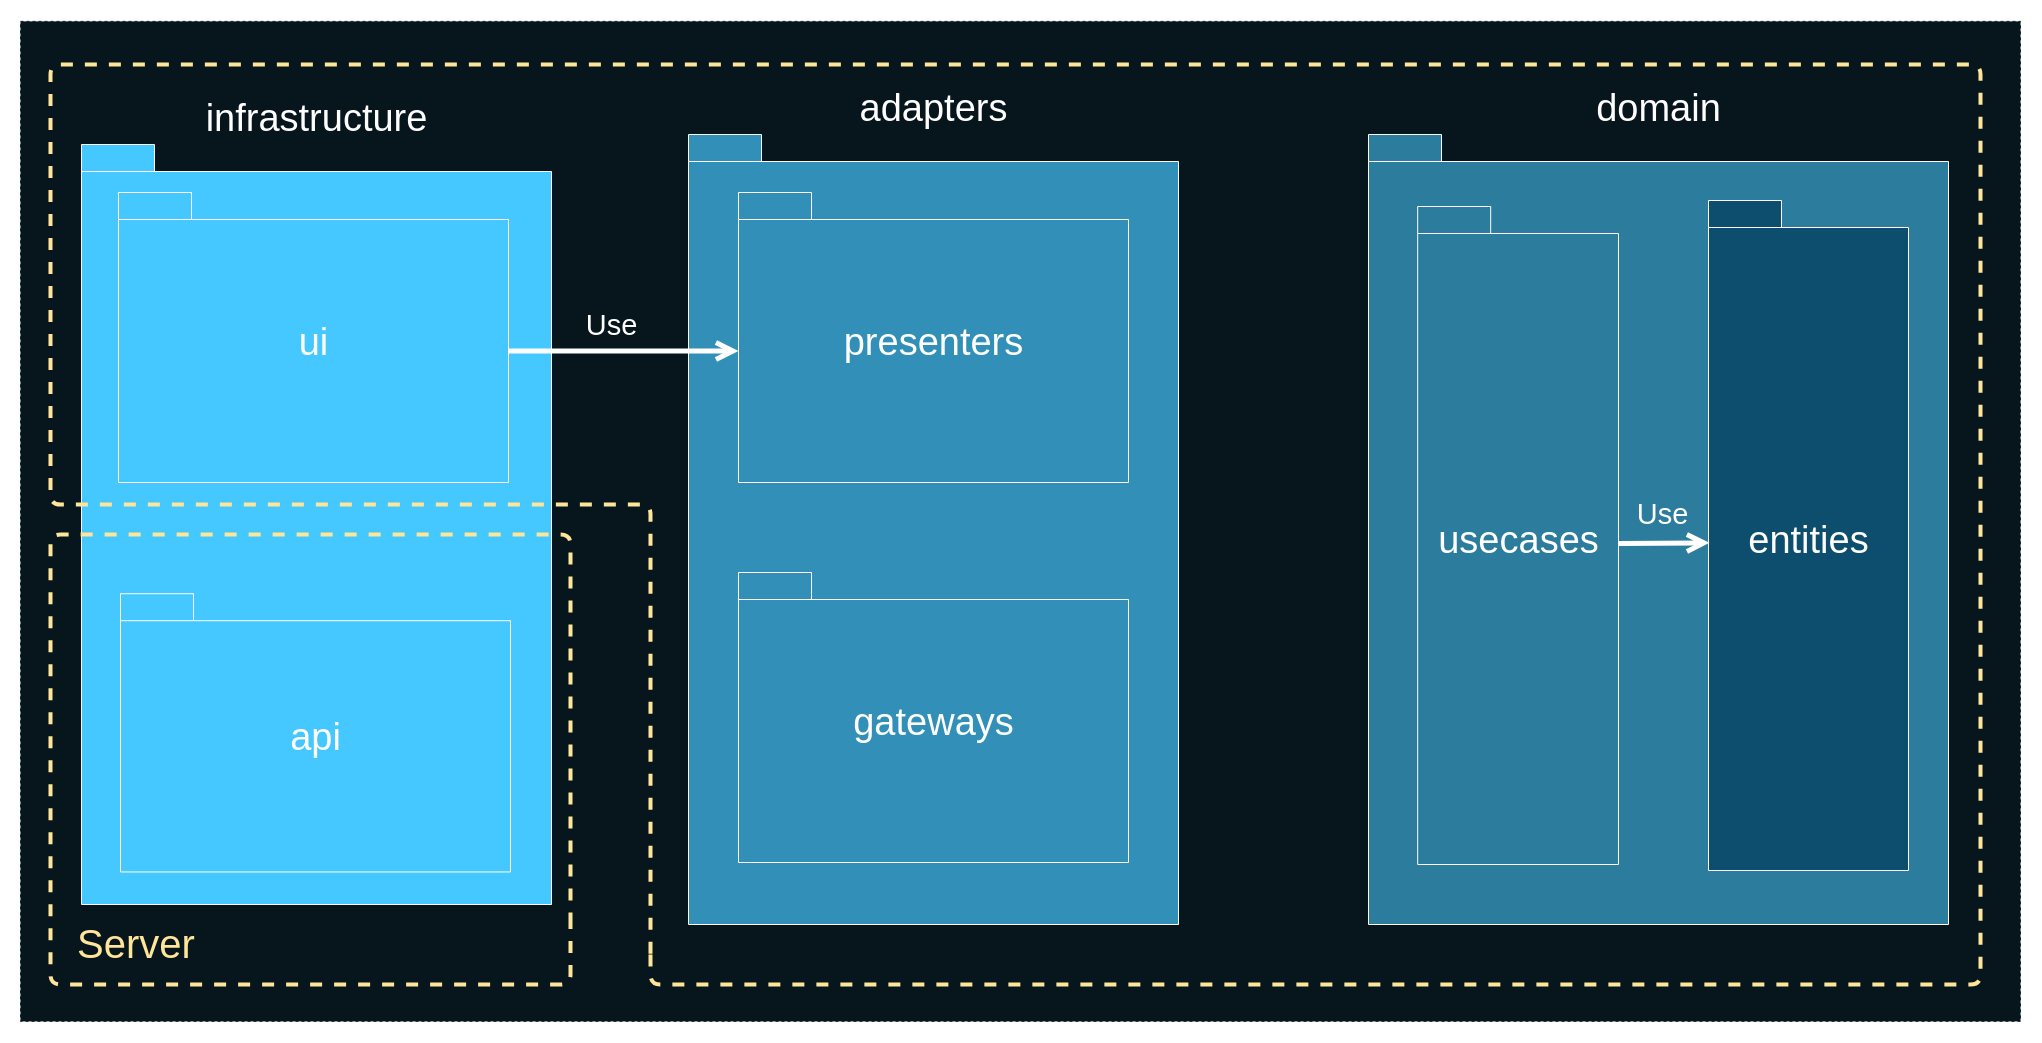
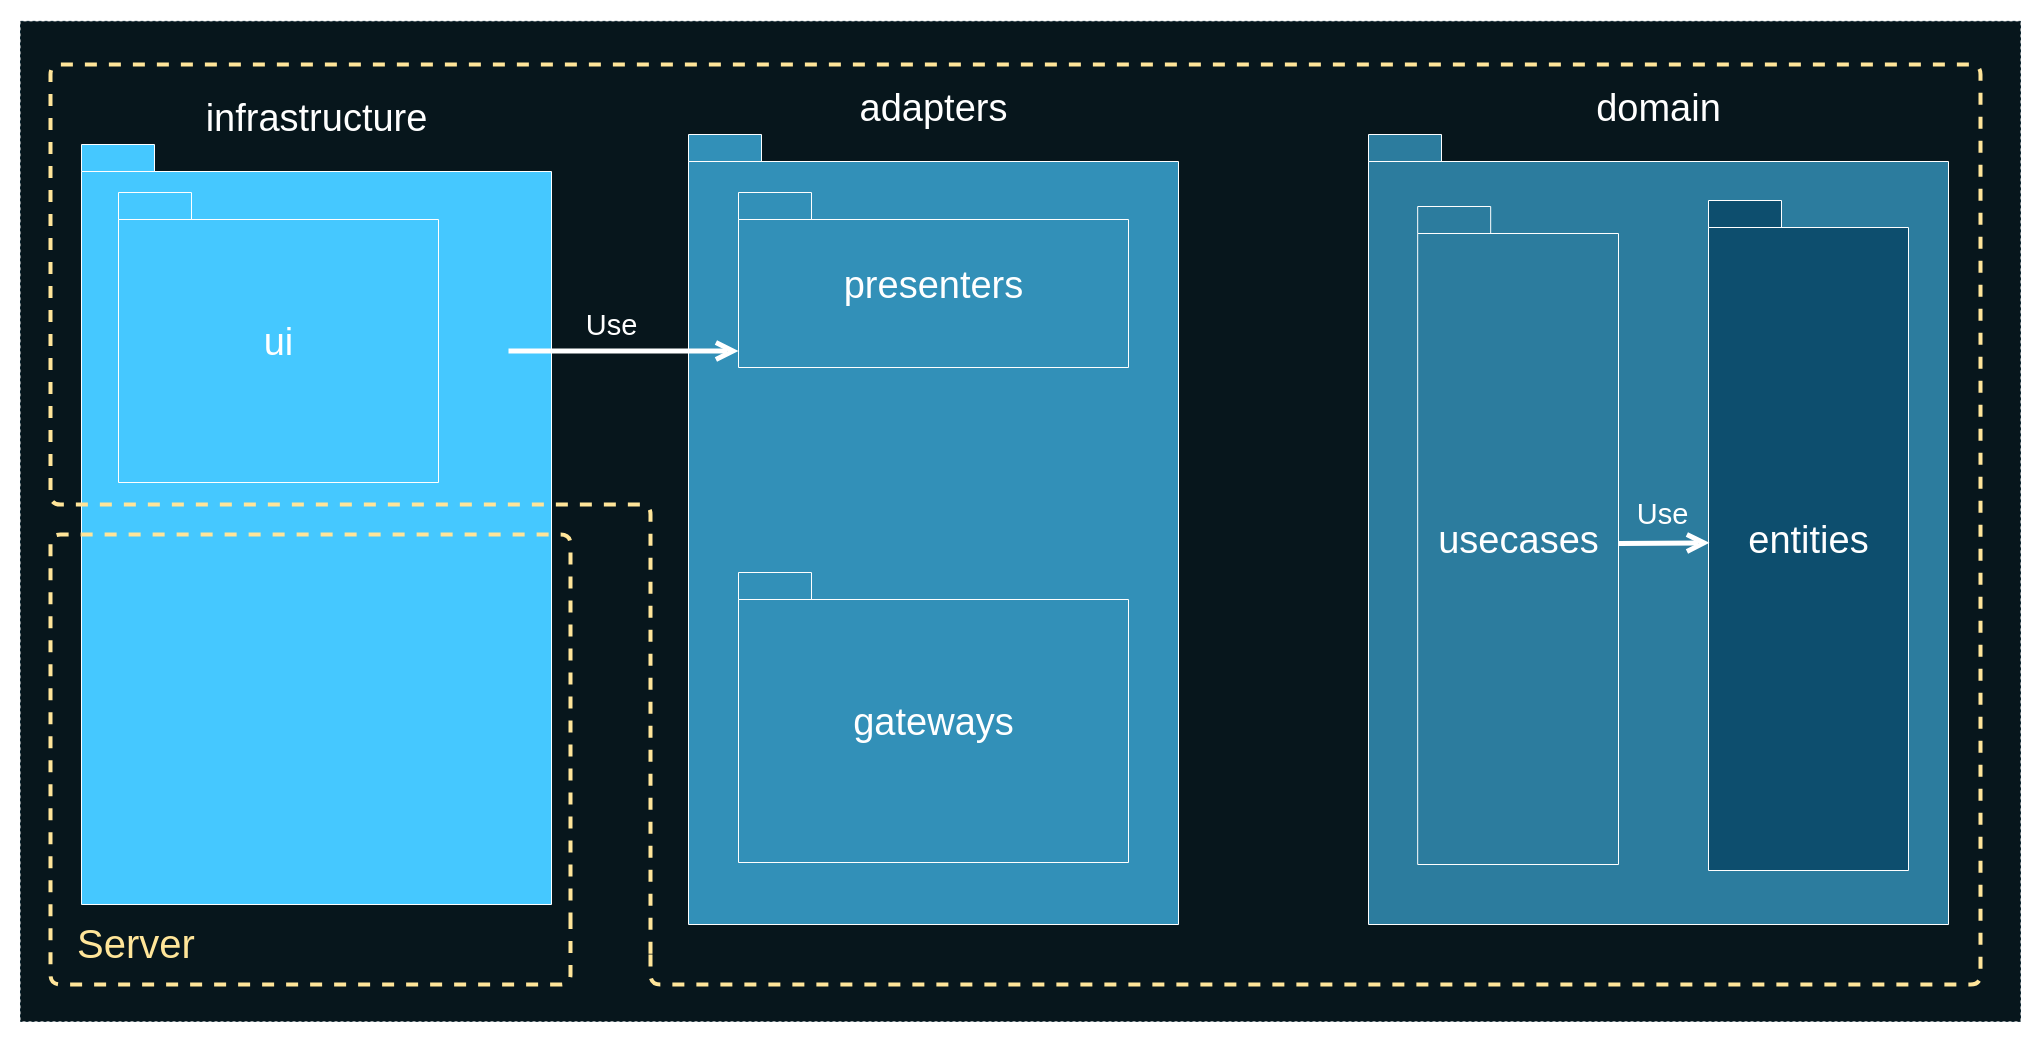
(314, 338) -> (279, 338)
(934, 338) -> (934, 280)
(316, 733) -> none
